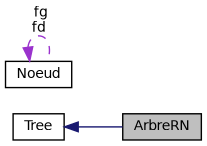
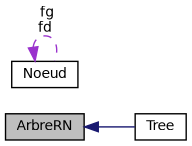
(100, 127) -> (117, 127)
